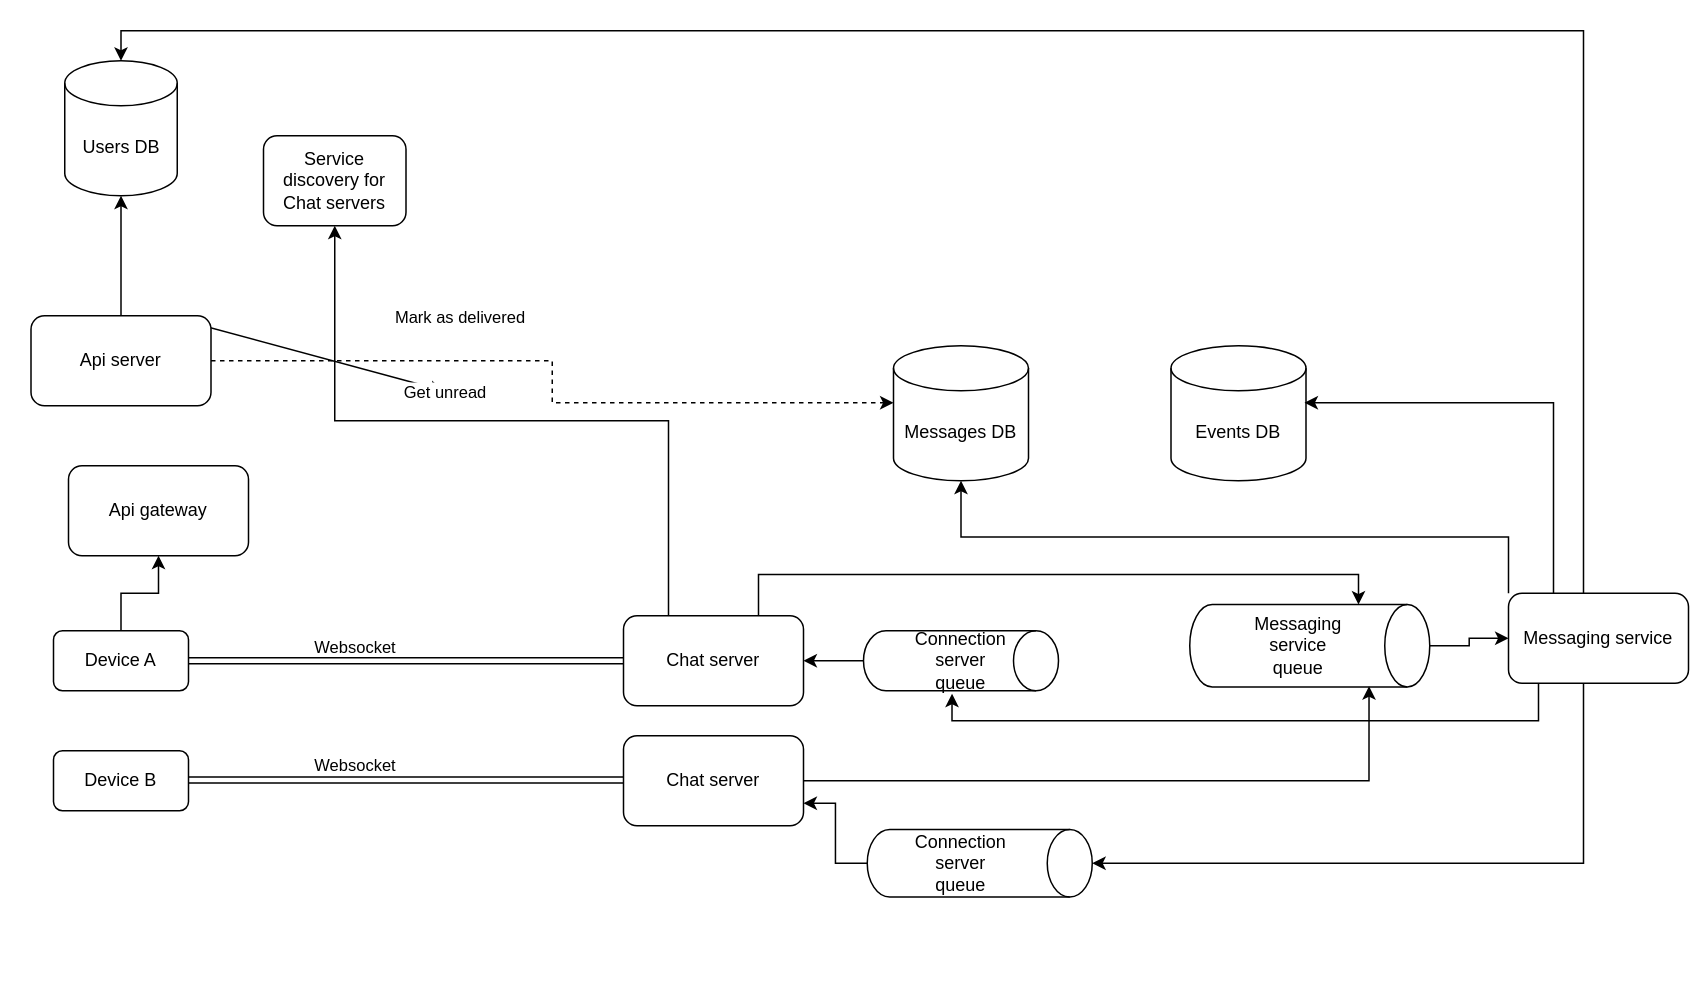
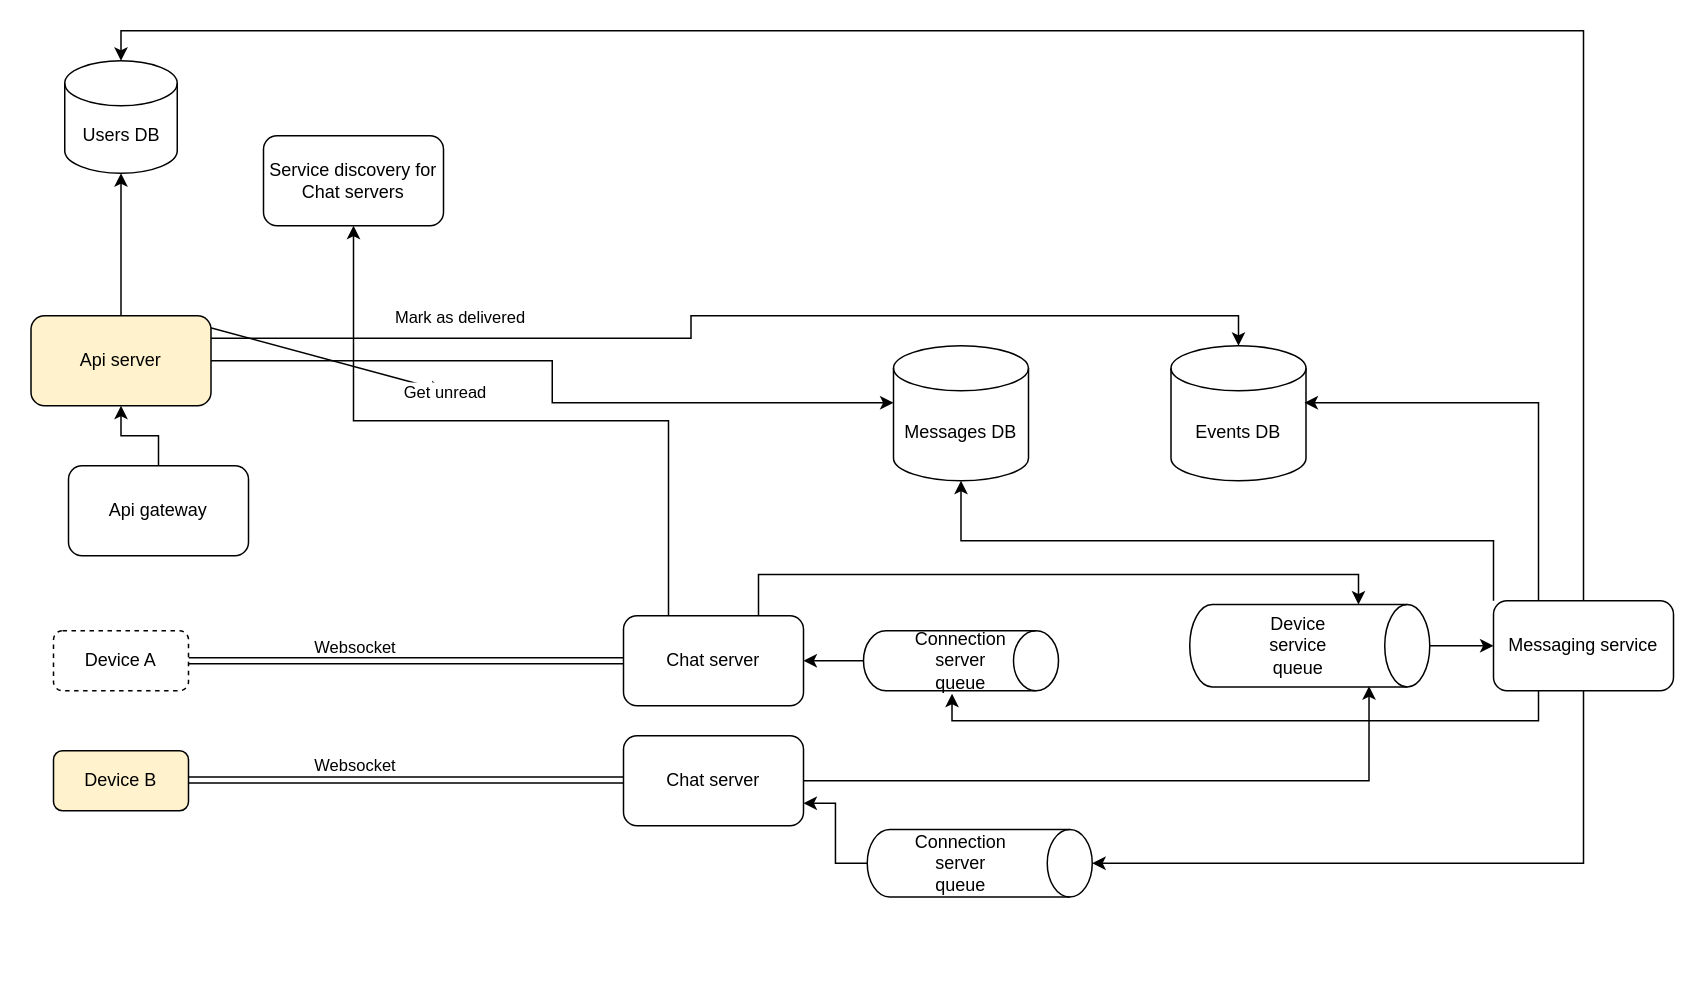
(121, 128) -> (121, 117)
(335, 181) -> (353, 181)
none -> (745, 316)
(121, 361) -> (121, 361)
(589, 403) -> (589, 403)
none -> (145, 436)
(134, 593) -> none
(1598, 638) -> (1583, 646)
(1298, 646) -> (1298, 646)
(121, 661) -> (121, 661)
(121, 781) -> (121, 781)
